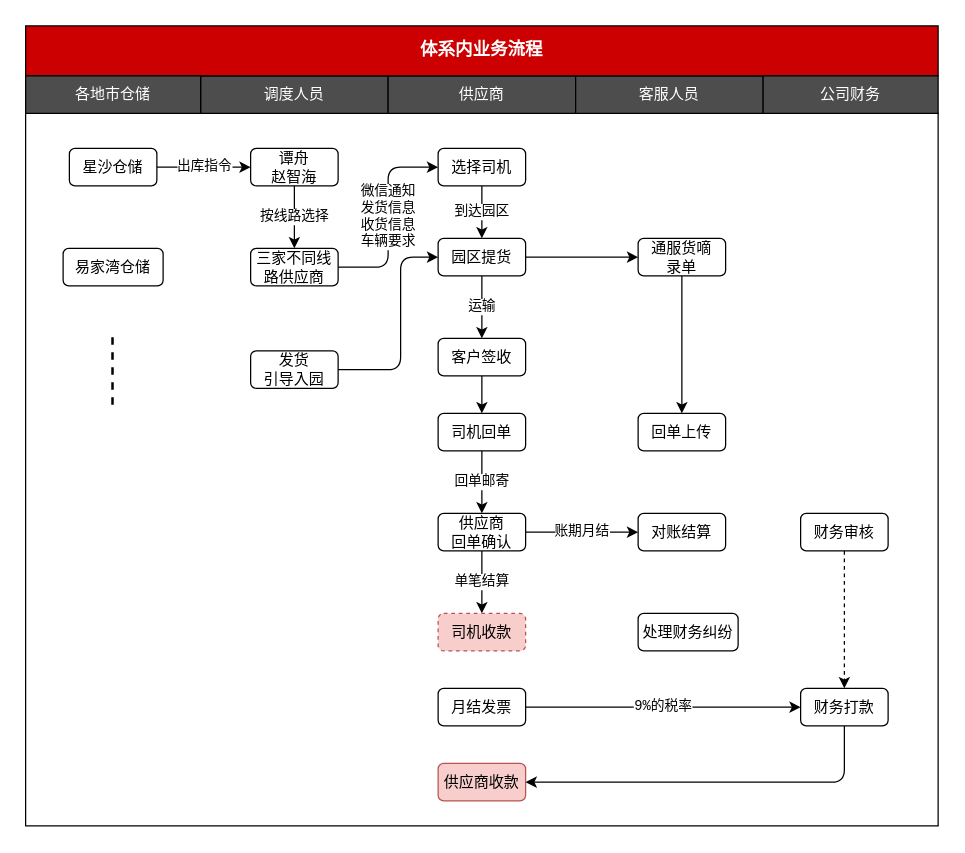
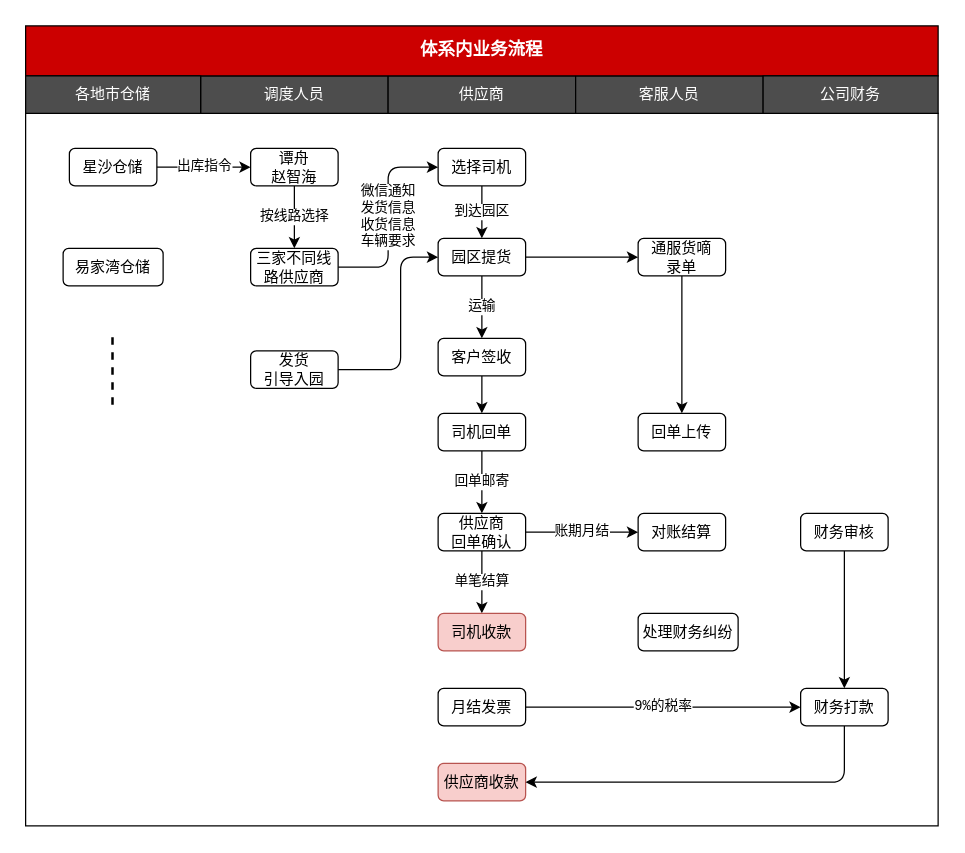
(844, 616) -> (844, 616)
(482, 632) -> (482, 632)
